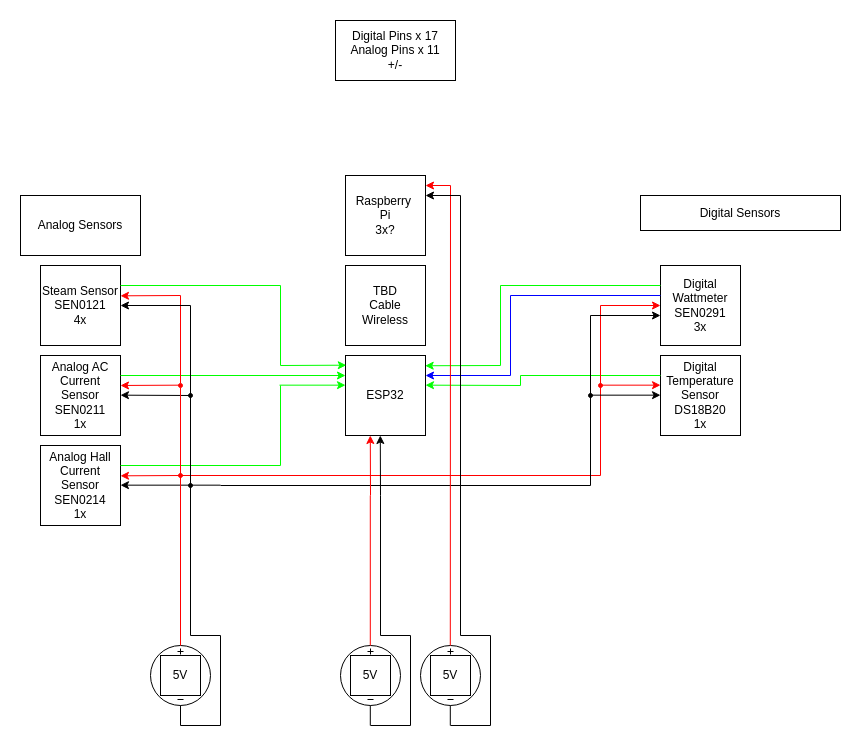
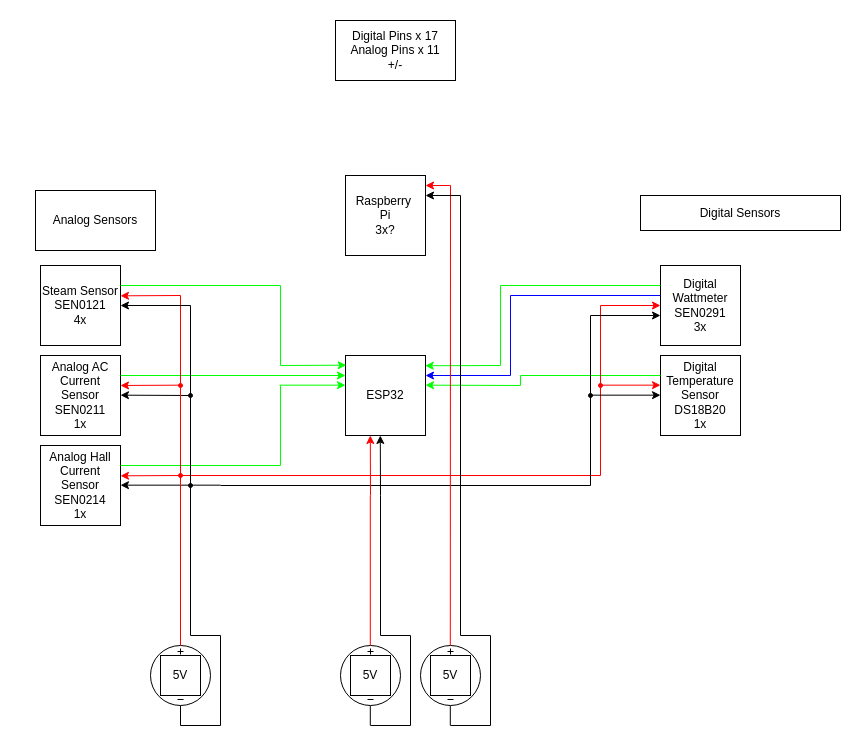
(81, 226) -> (96, 221)
(386, 306) -> none
